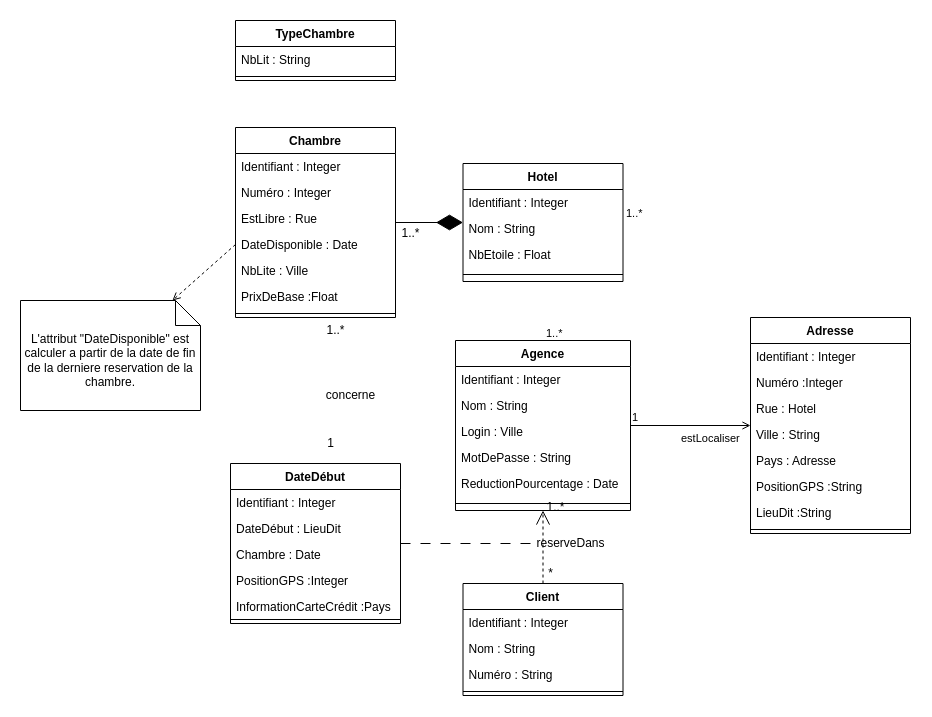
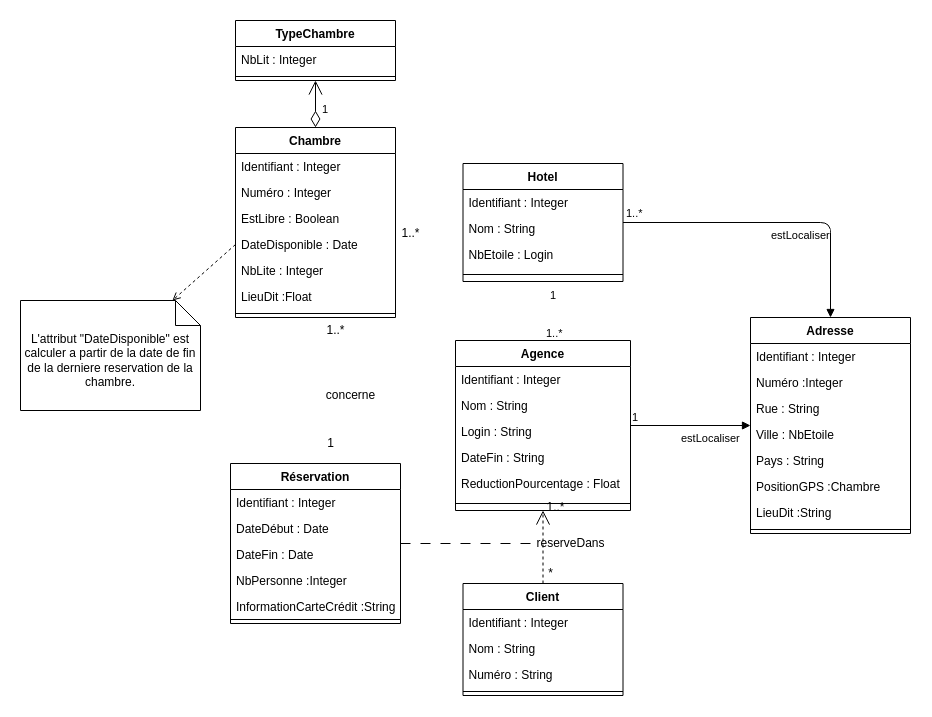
(280, 60) -> (285, 60)
none -> (316, 97)
(282, 219) -> (294, 219)
(417, 223) -> none
none -> (765, 223)
(513, 255) -> (513, 255)
(277, 271) -> (289, 271)
(292, 297) -> (280, 297)
(787, 409) -> (790, 409)
(743, 426) -> (741, 426)
(494, 432) -> (500, 432)
(792, 435) -> (797, 435)
(519, 458) -> (507, 458)
(798, 461) -> (793, 461)
(315, 477) -> (315, 477)
(545, 484) -> (547, 484)
(812, 487) -> (817, 487)
(292, 529) -> (285, 529)
(278, 555) -> (277, 555)
(297, 581) -> (297, 581)
(324, 607) -> (329, 607)
